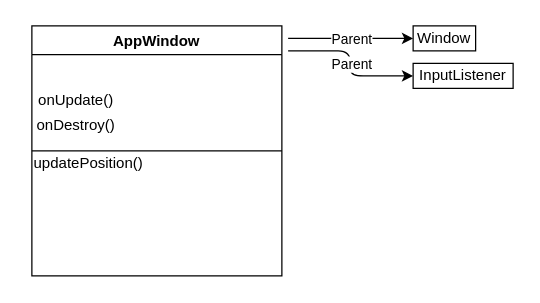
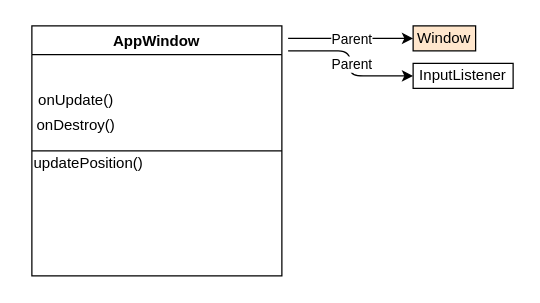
(444, 38) -> (444, 38)
